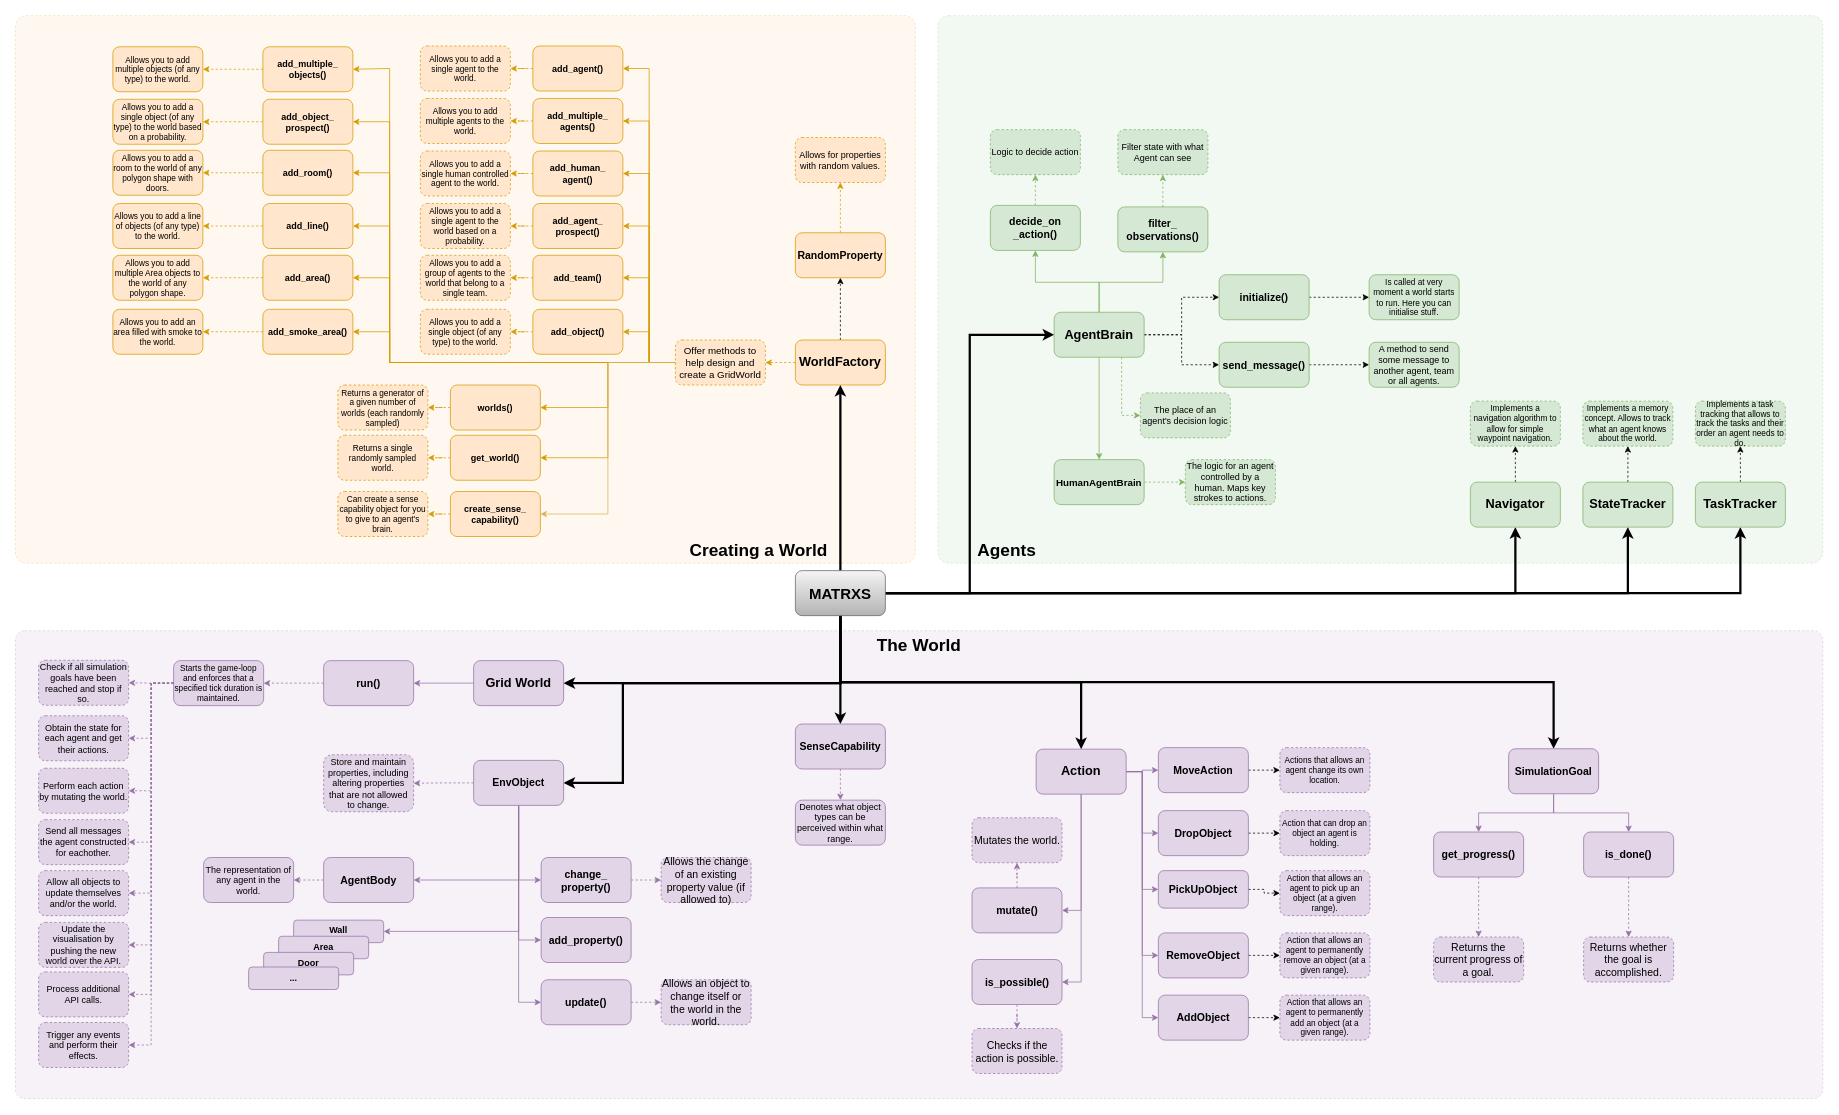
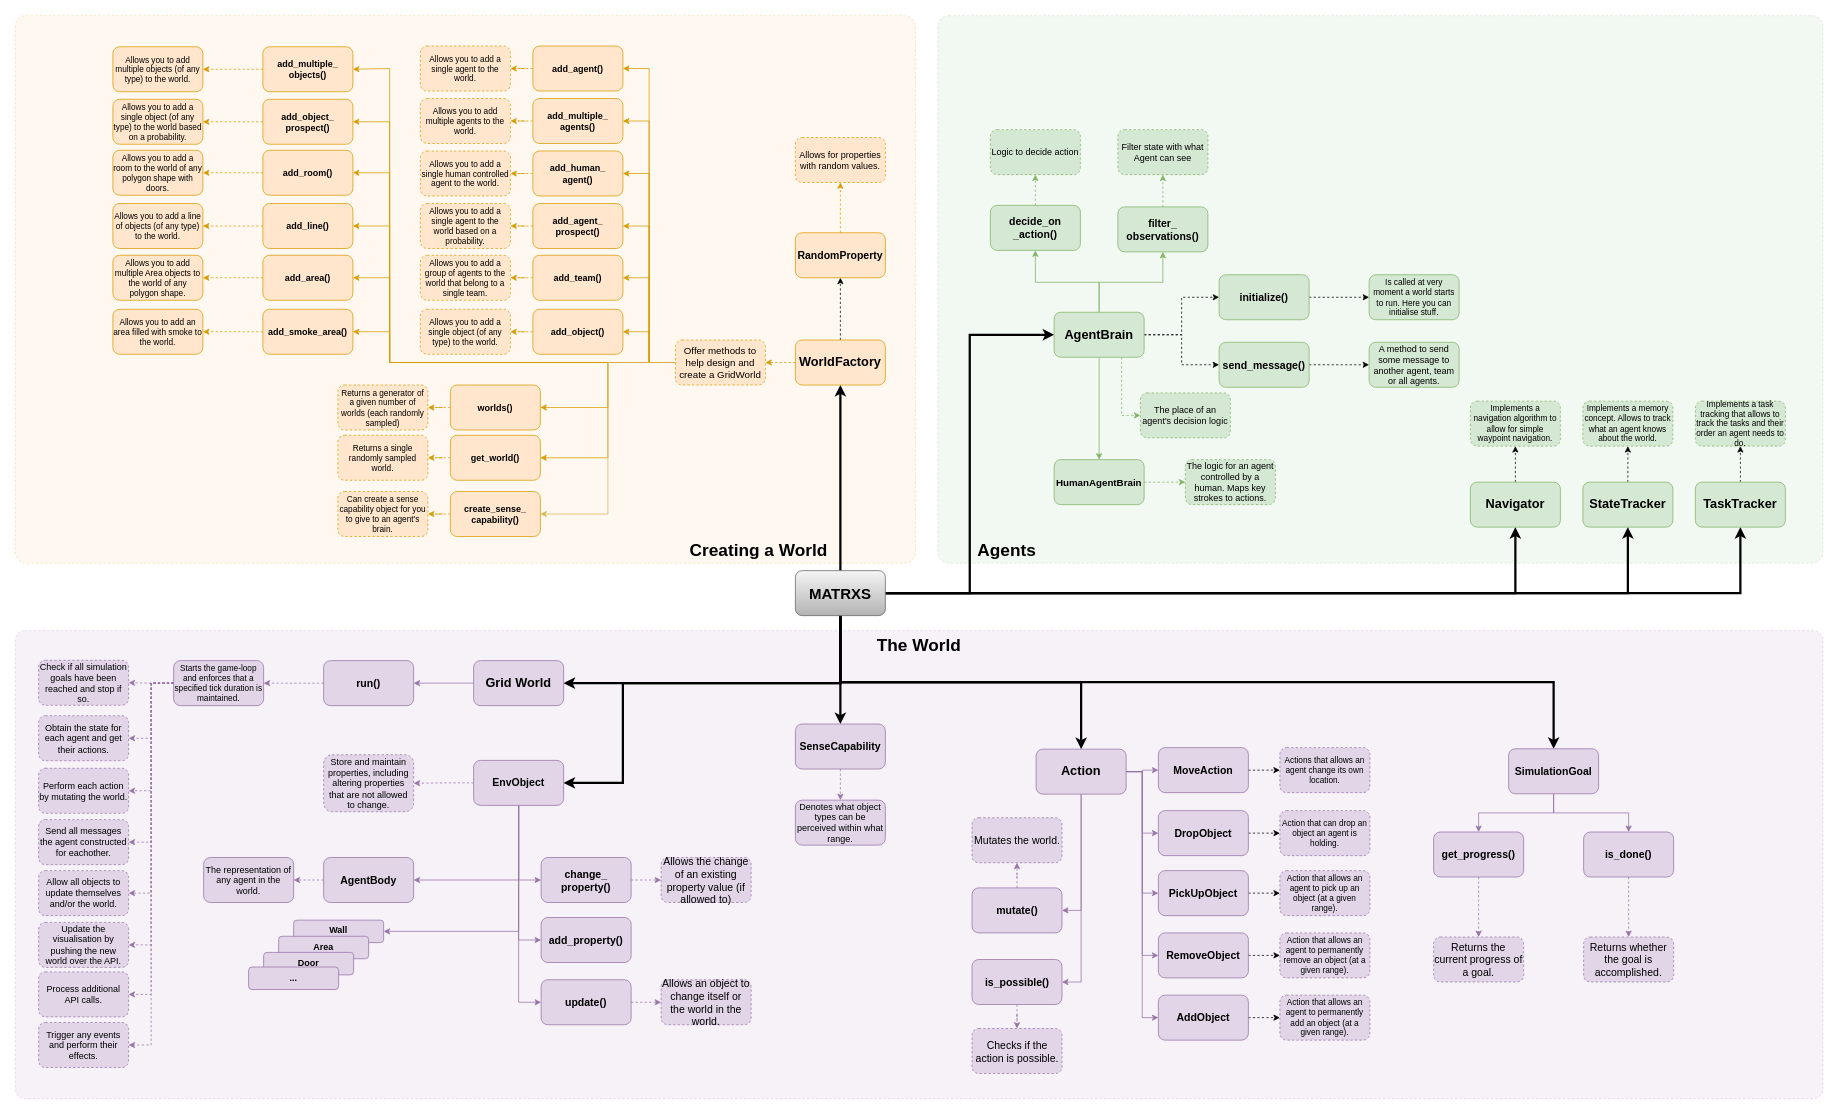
(1203, 889) -> (1203, 893)
